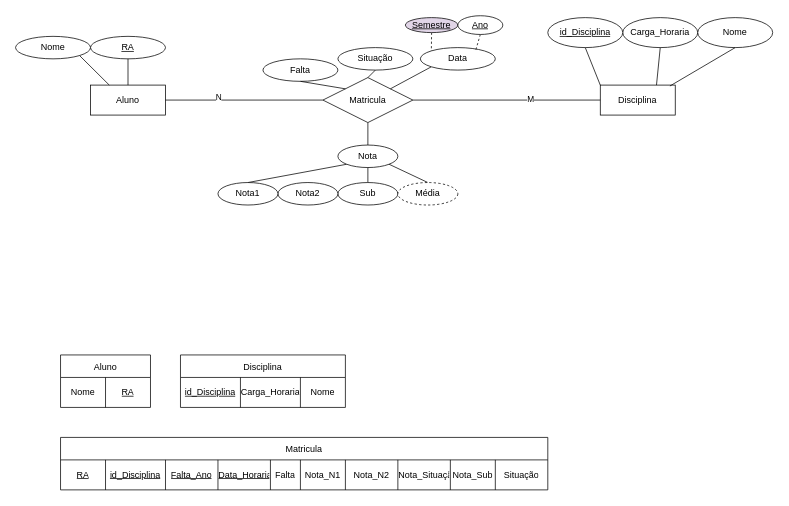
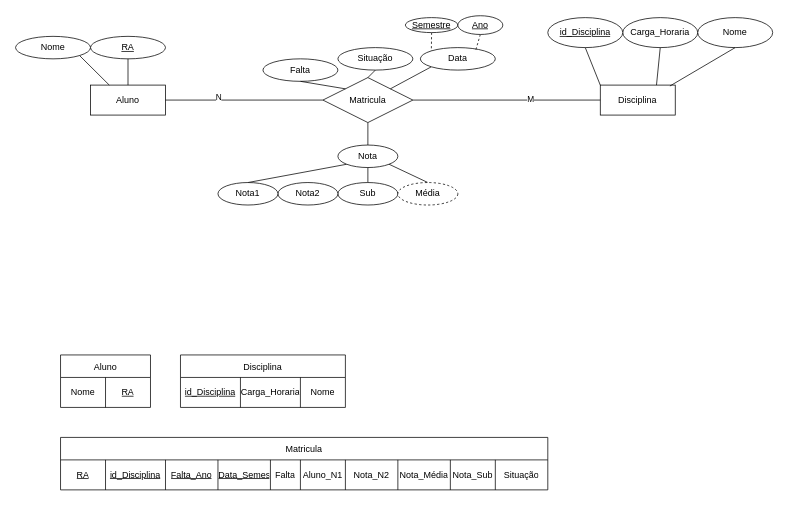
(432, 25) -> (432, 25)
(244, 475) -> (244, 475)
(323, 475) -> (323, 475)
(424, 475) -> (424, 475)
